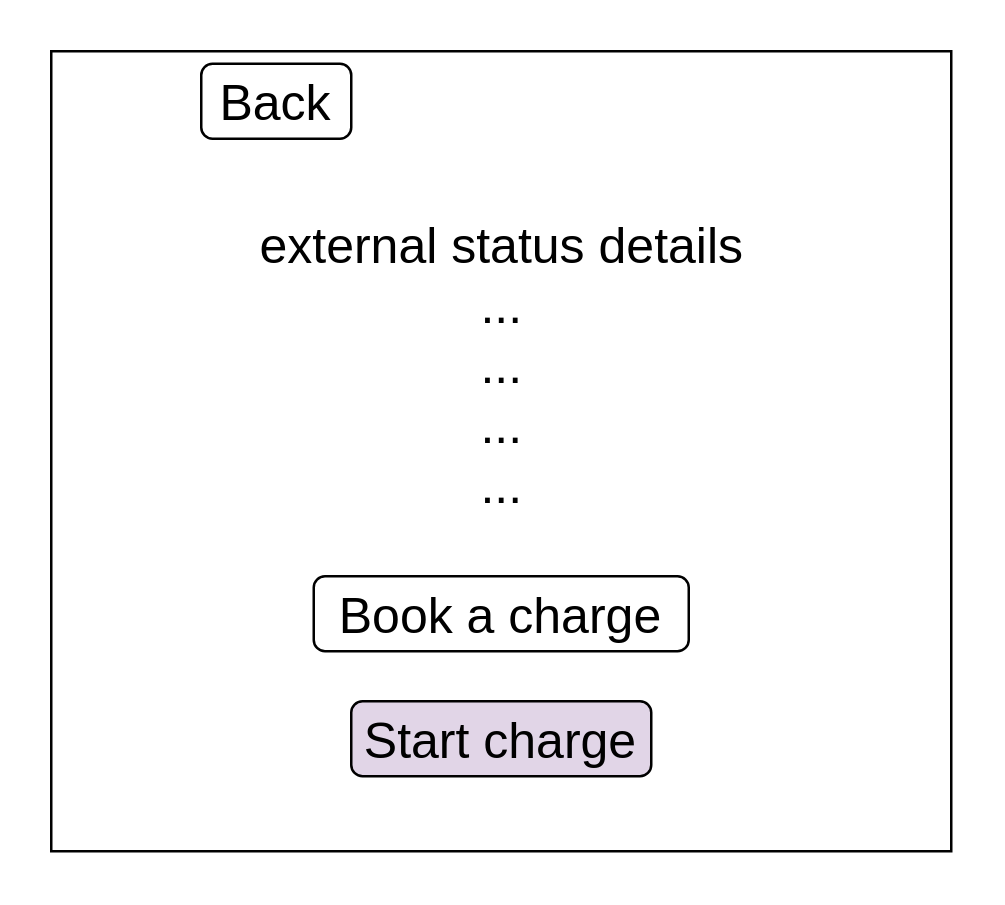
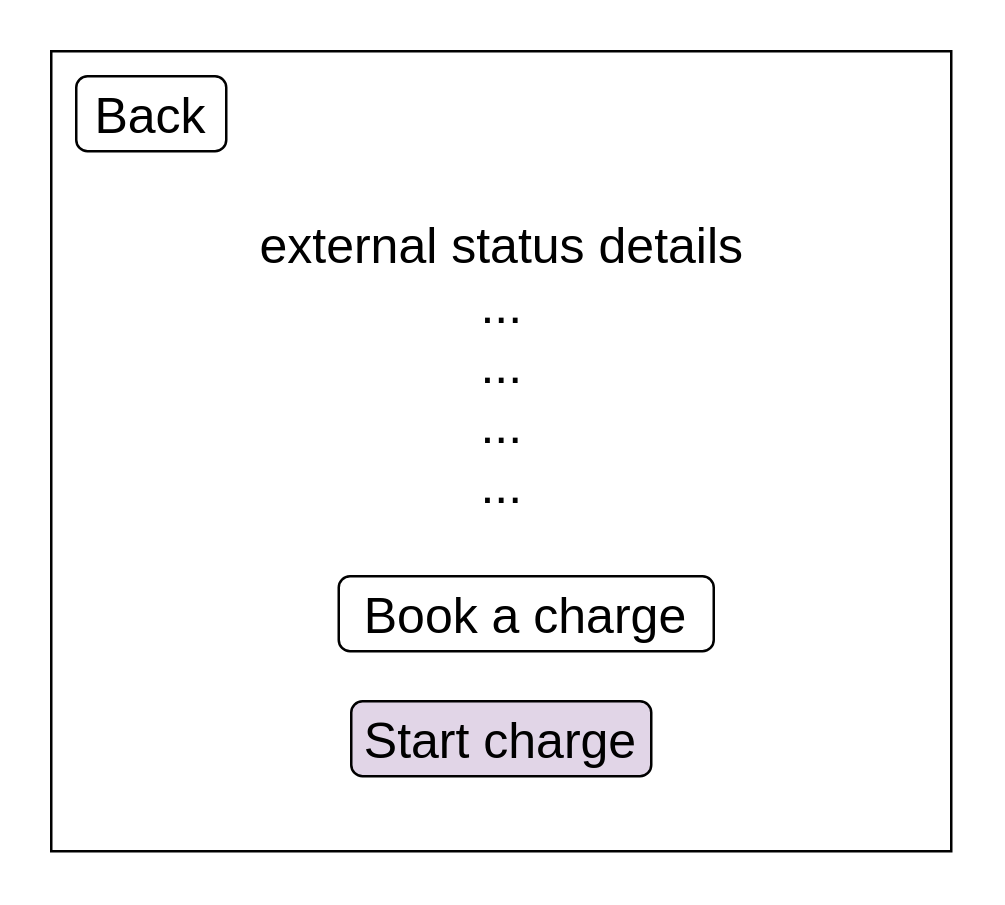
(276, 101) -> (151, 114)
(501, 614) -> (526, 614)
